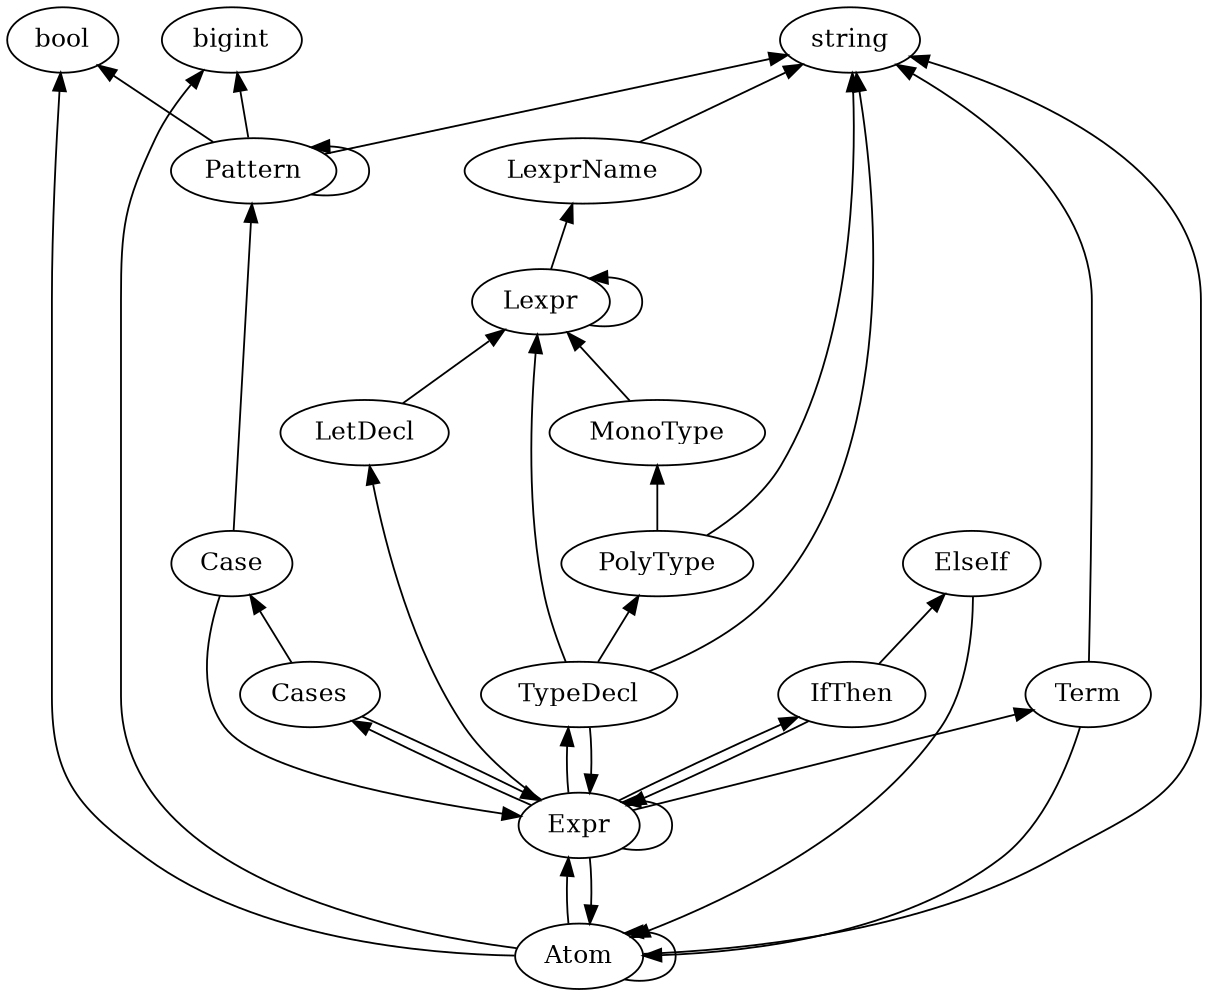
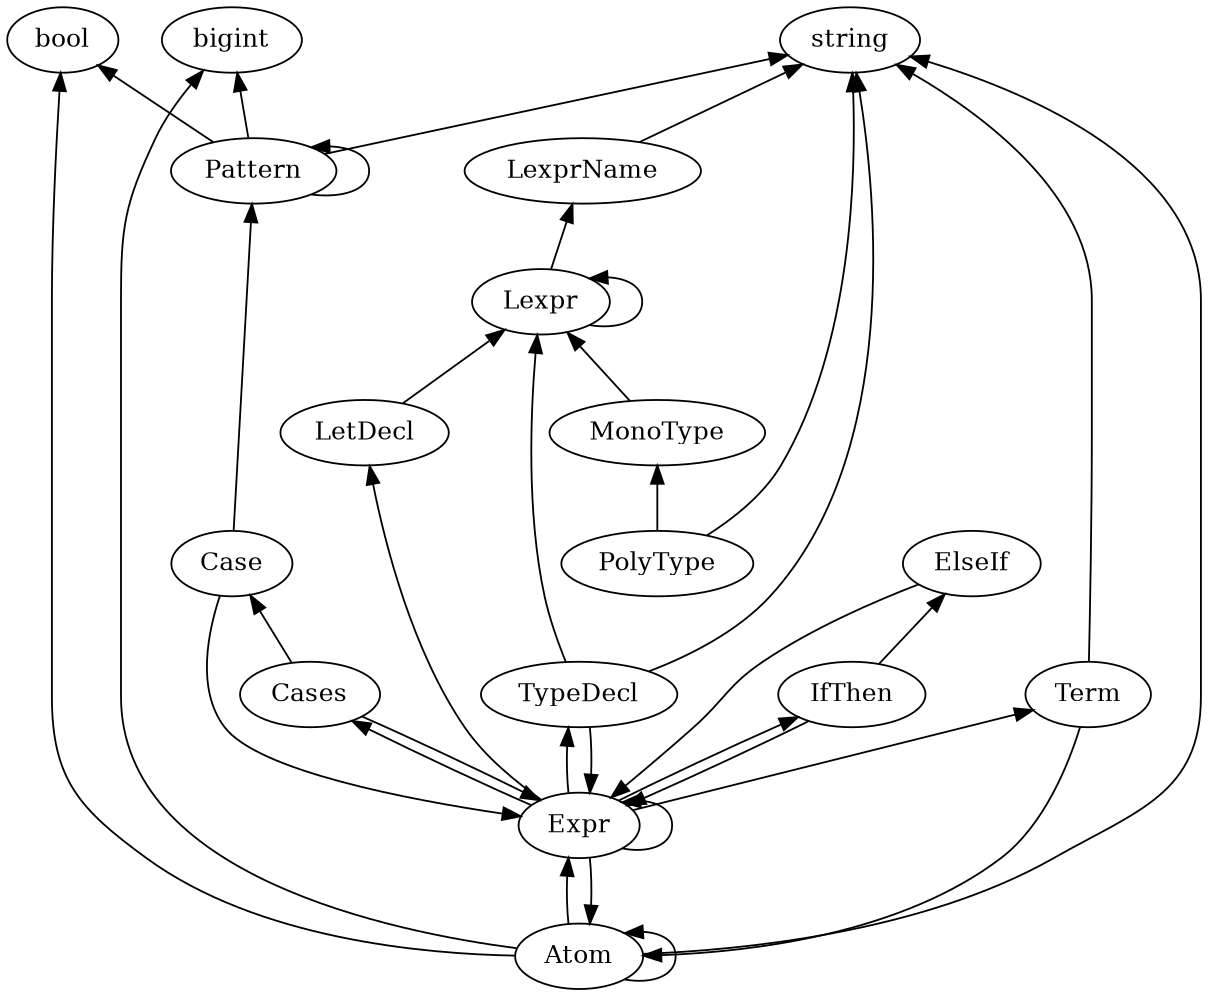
(613, 637) -> none
(864, 809) -> (758, 665)
